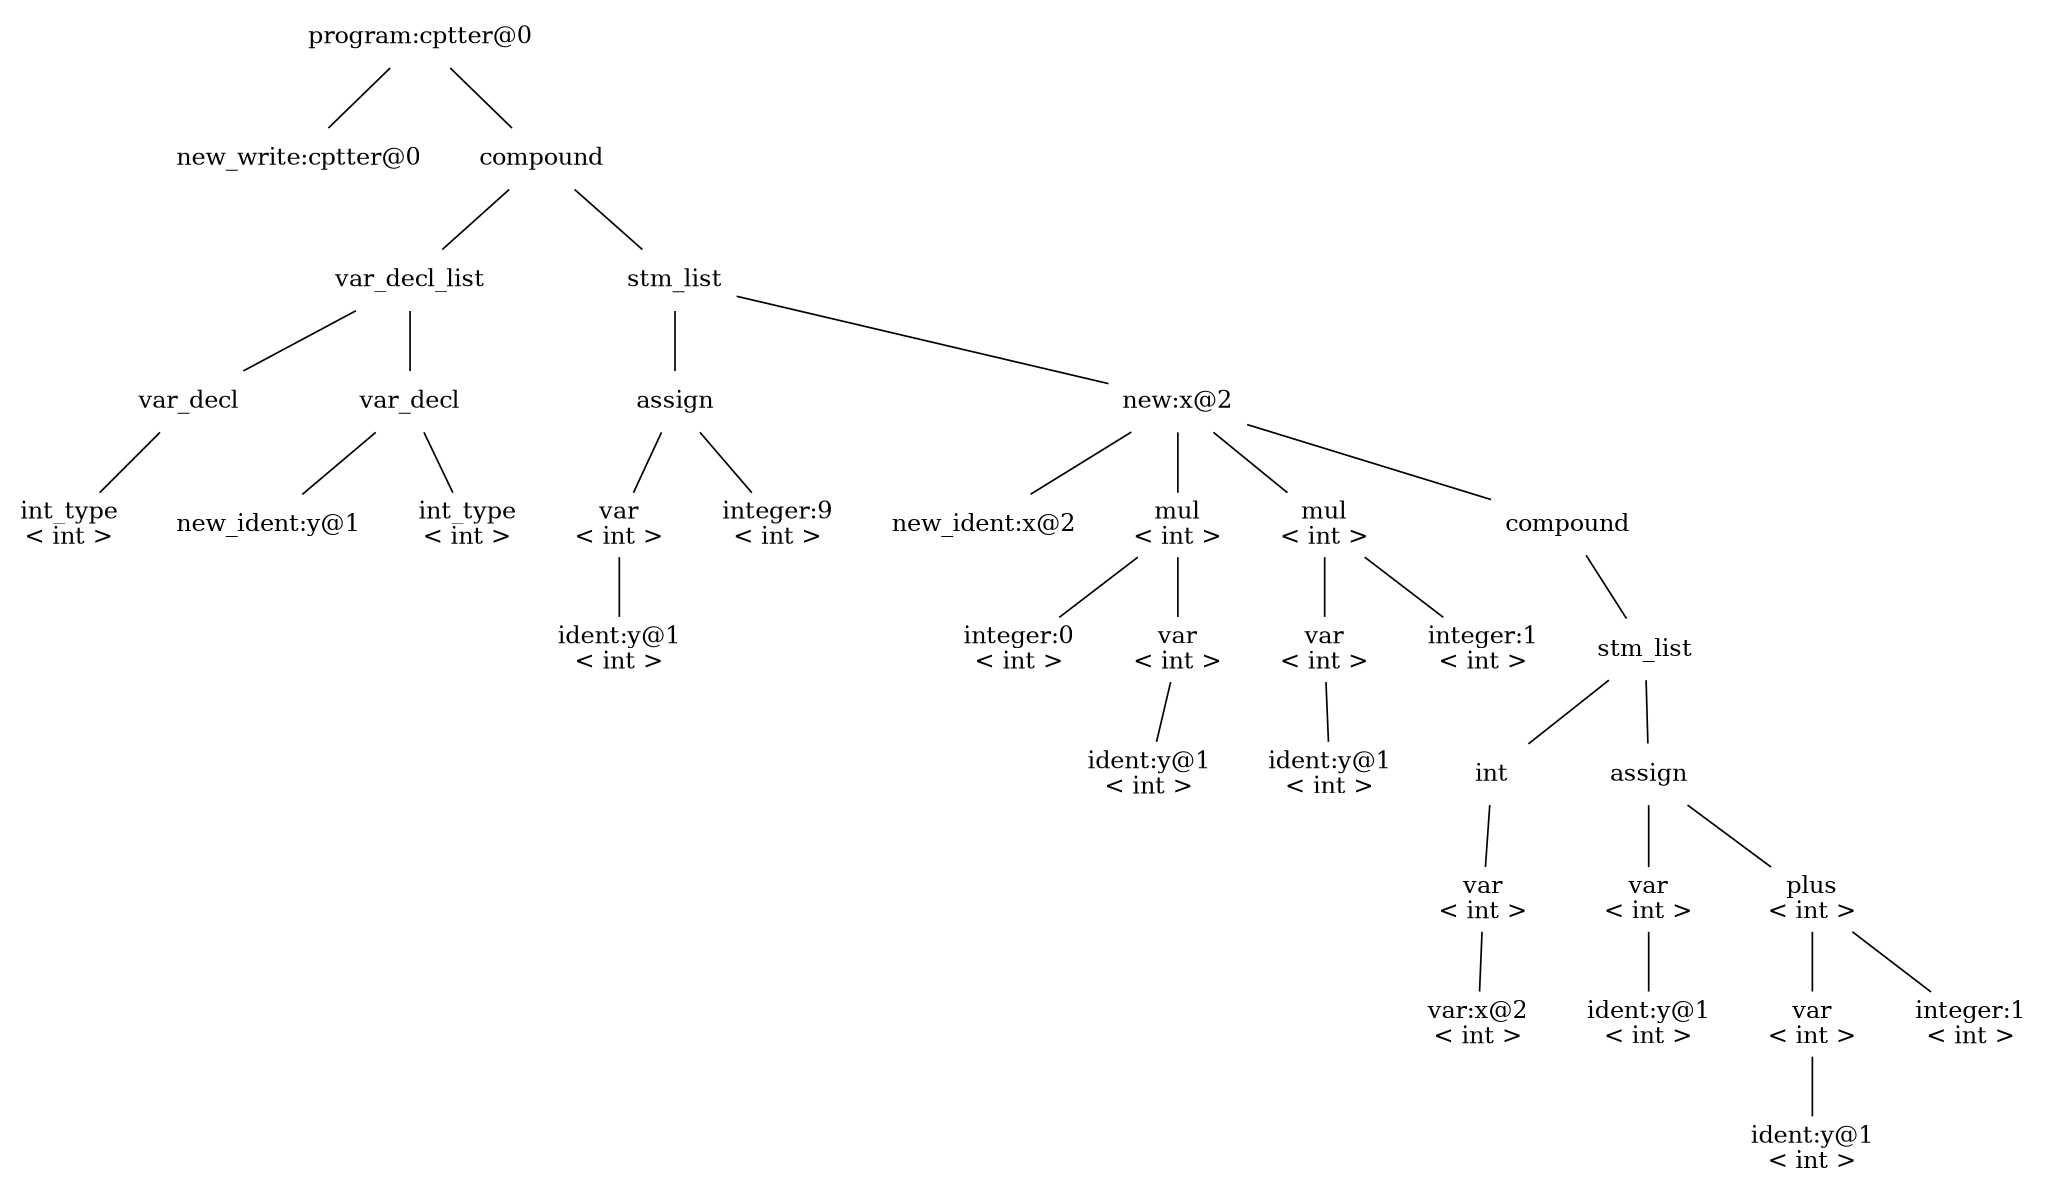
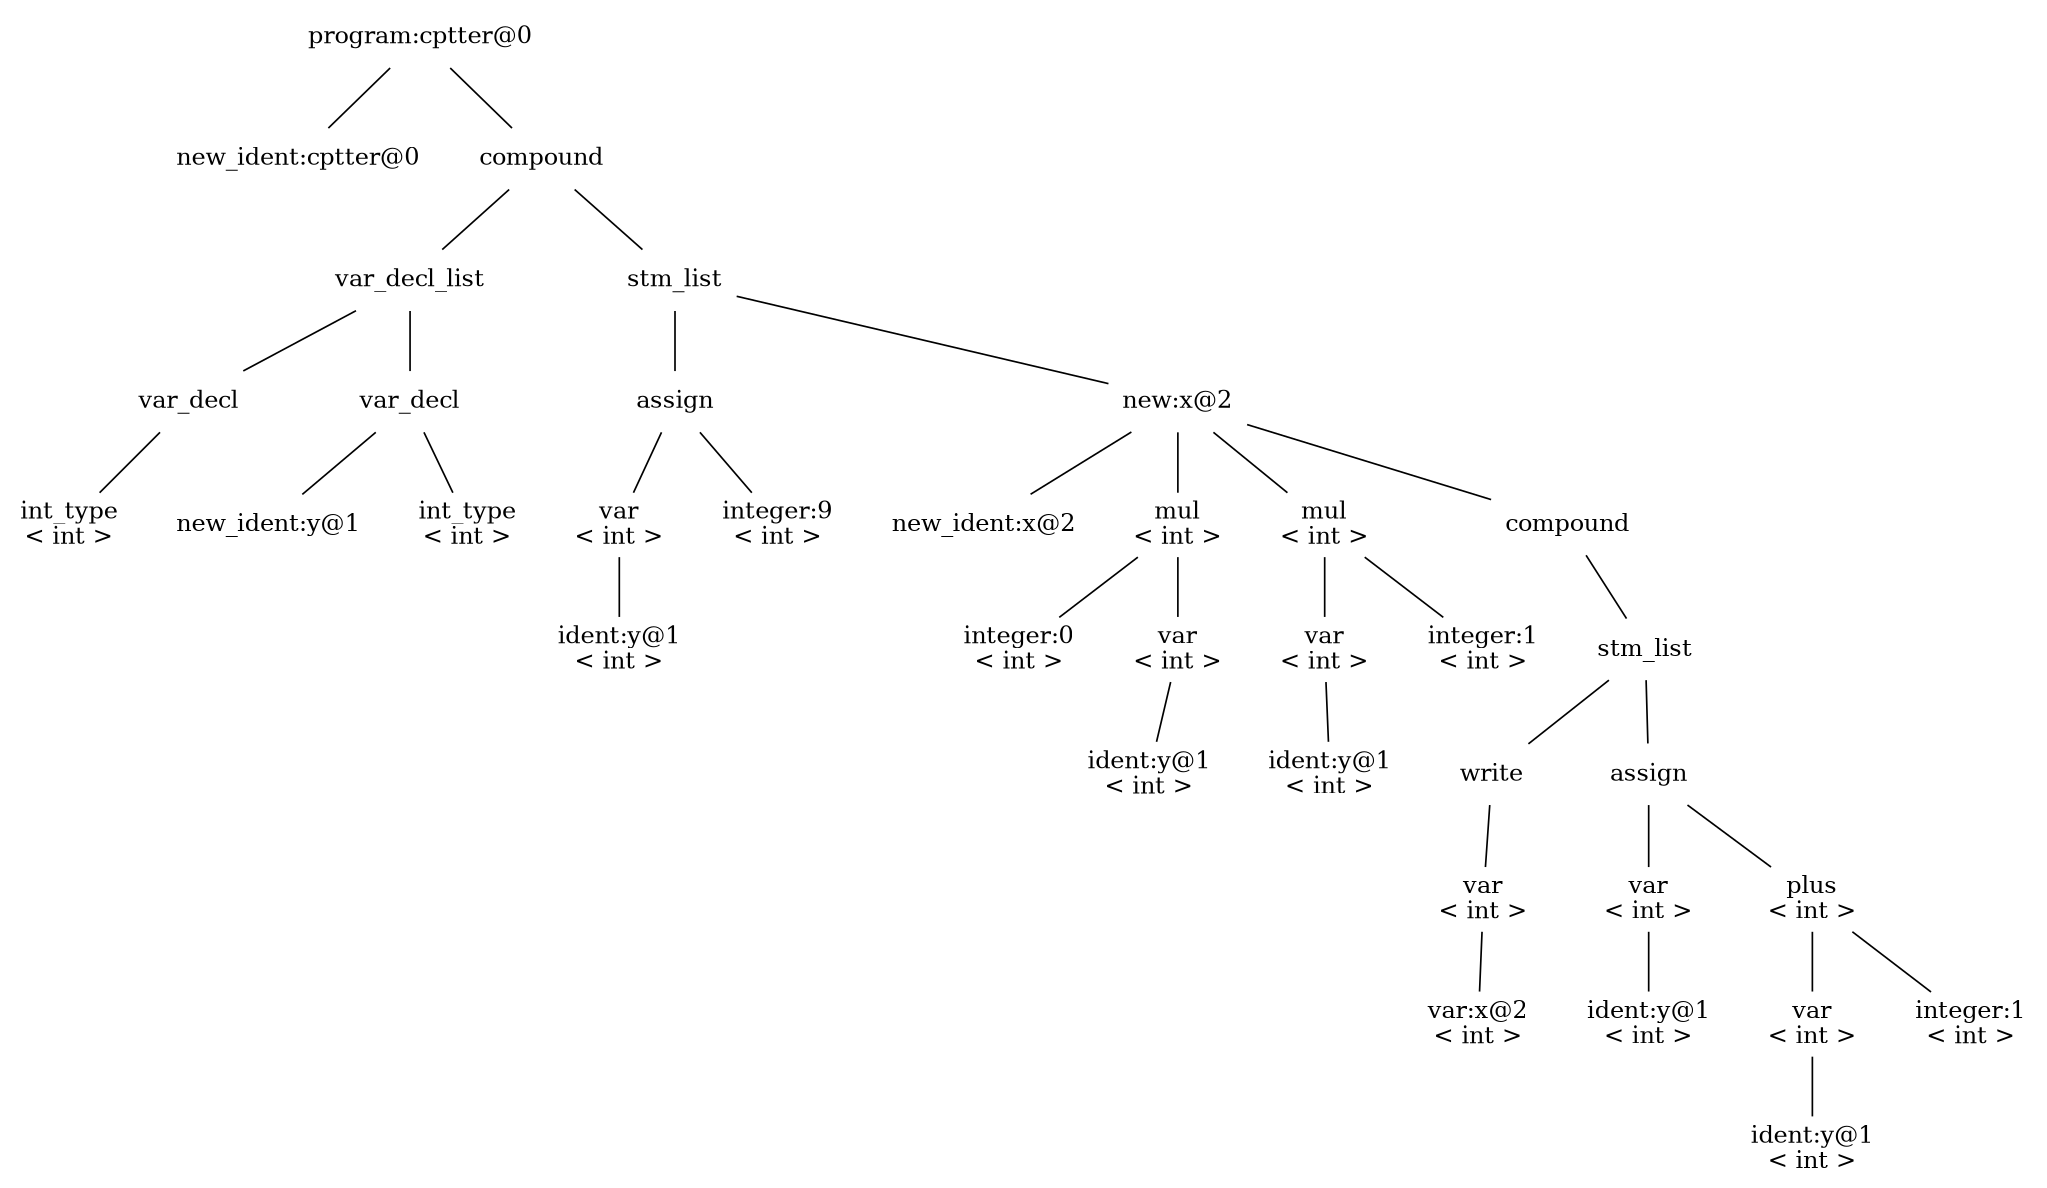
(299, 159) -> (299, 159)
(1492, 775) -> (1492, 775)
